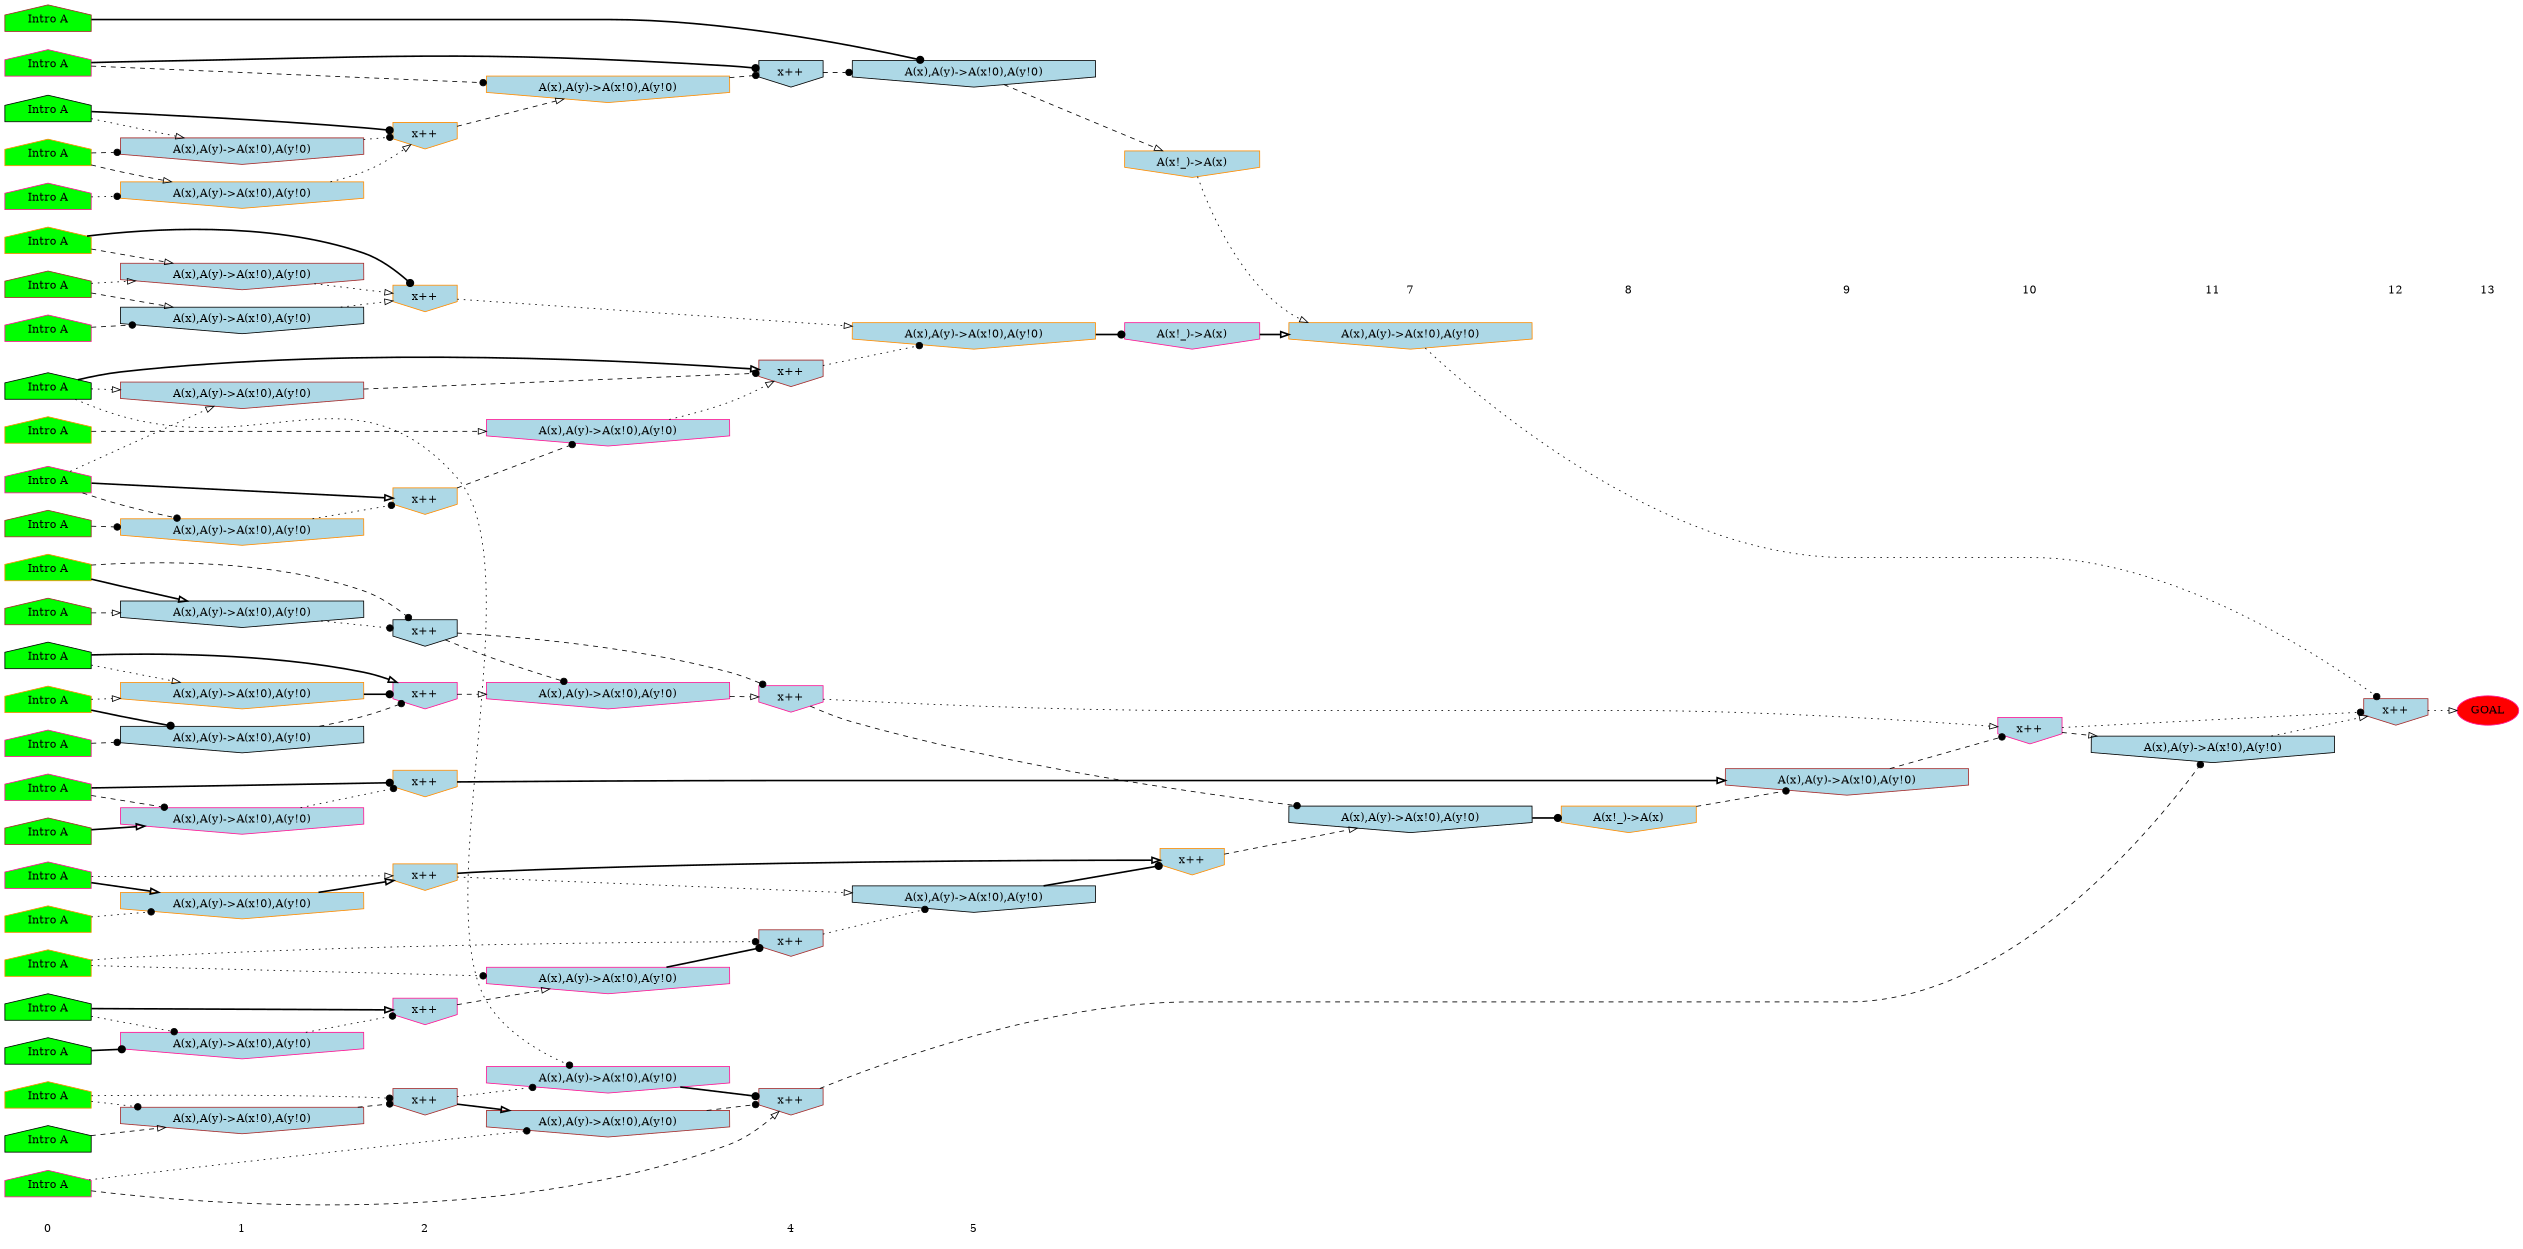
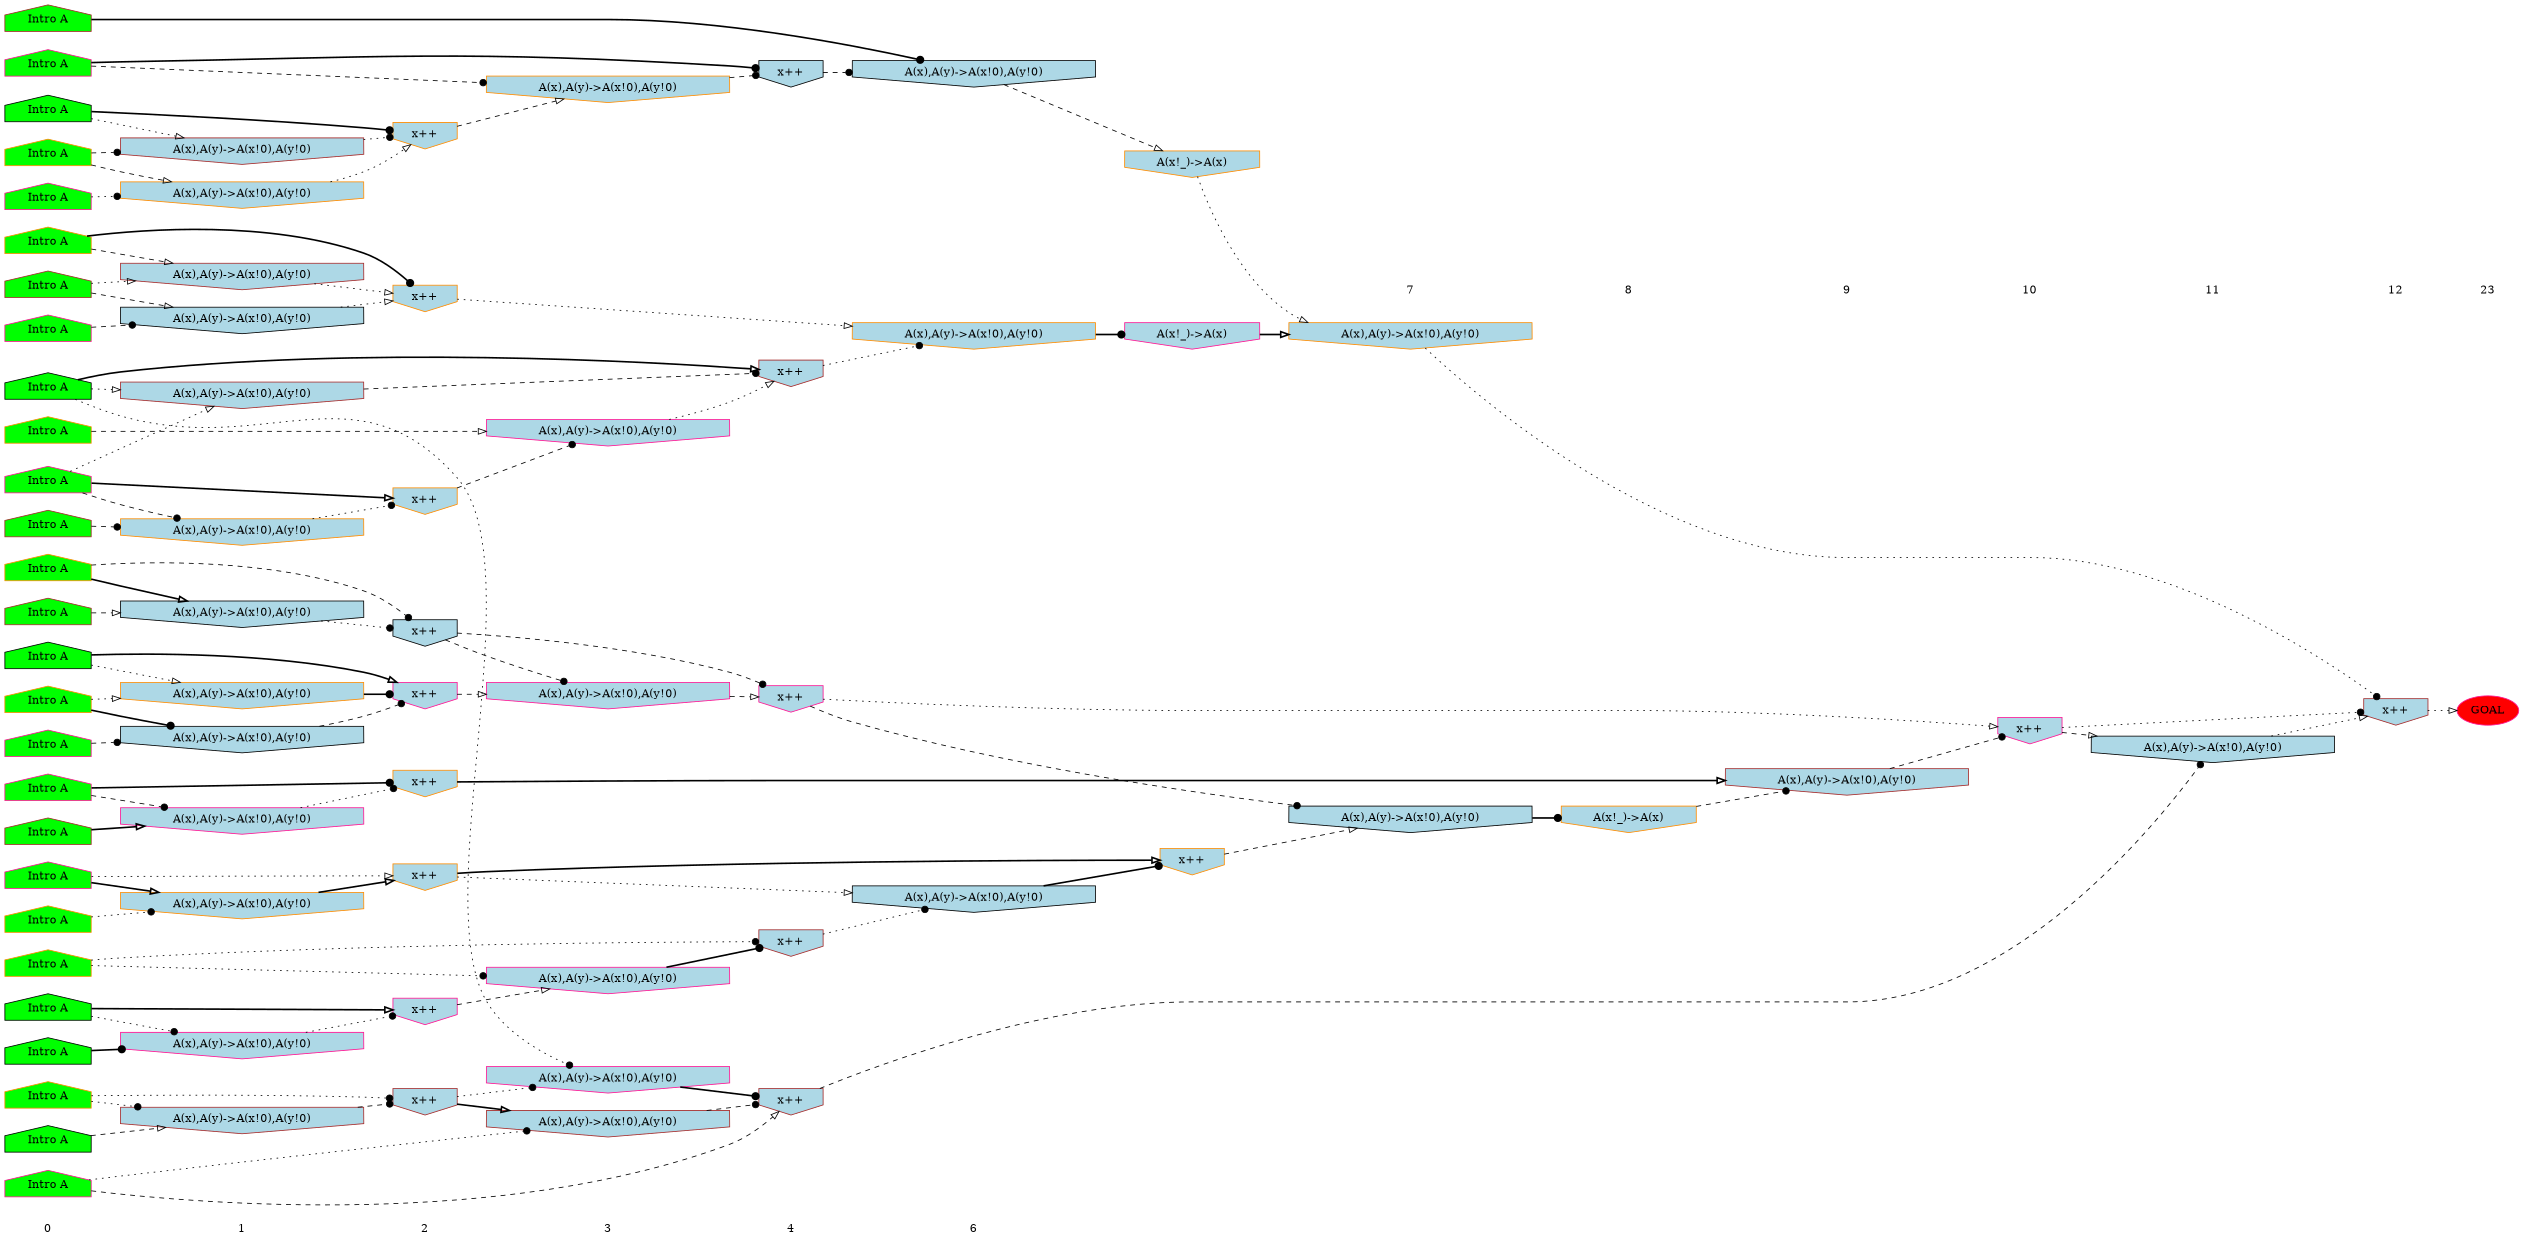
(2488, 291) -> (2488, 291)
none -> (608, 1229)
(974, 1229) -> (974, 1229)
